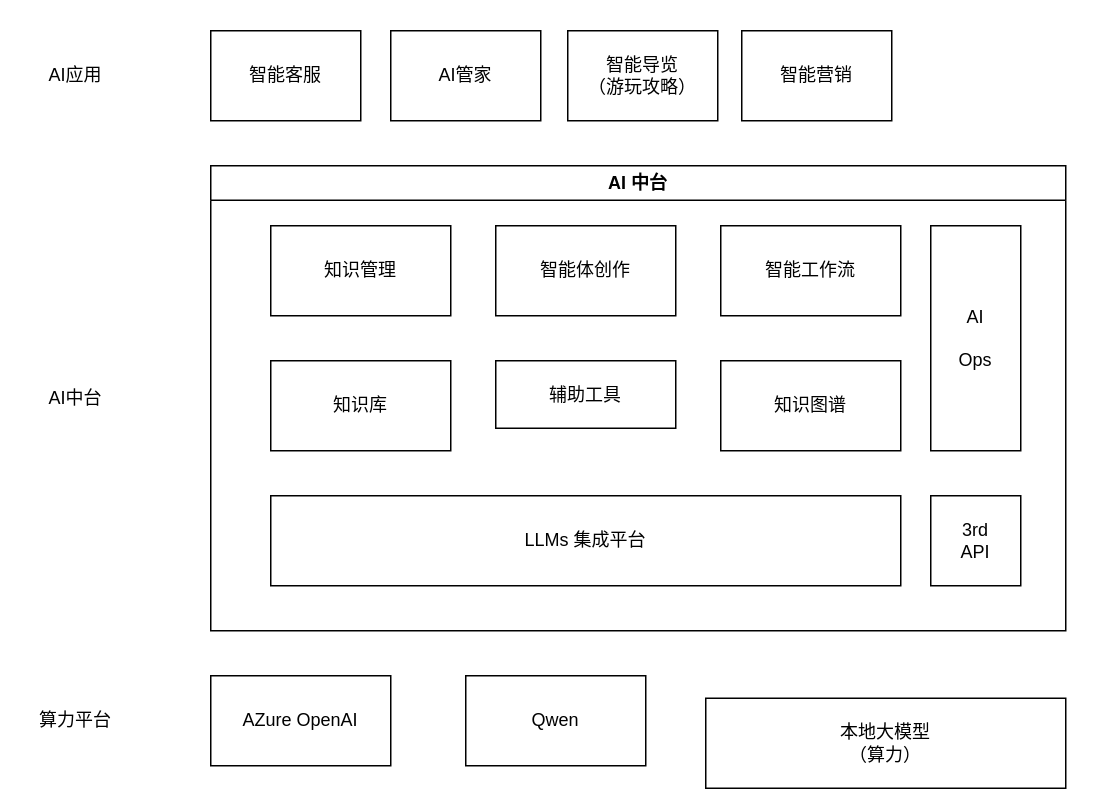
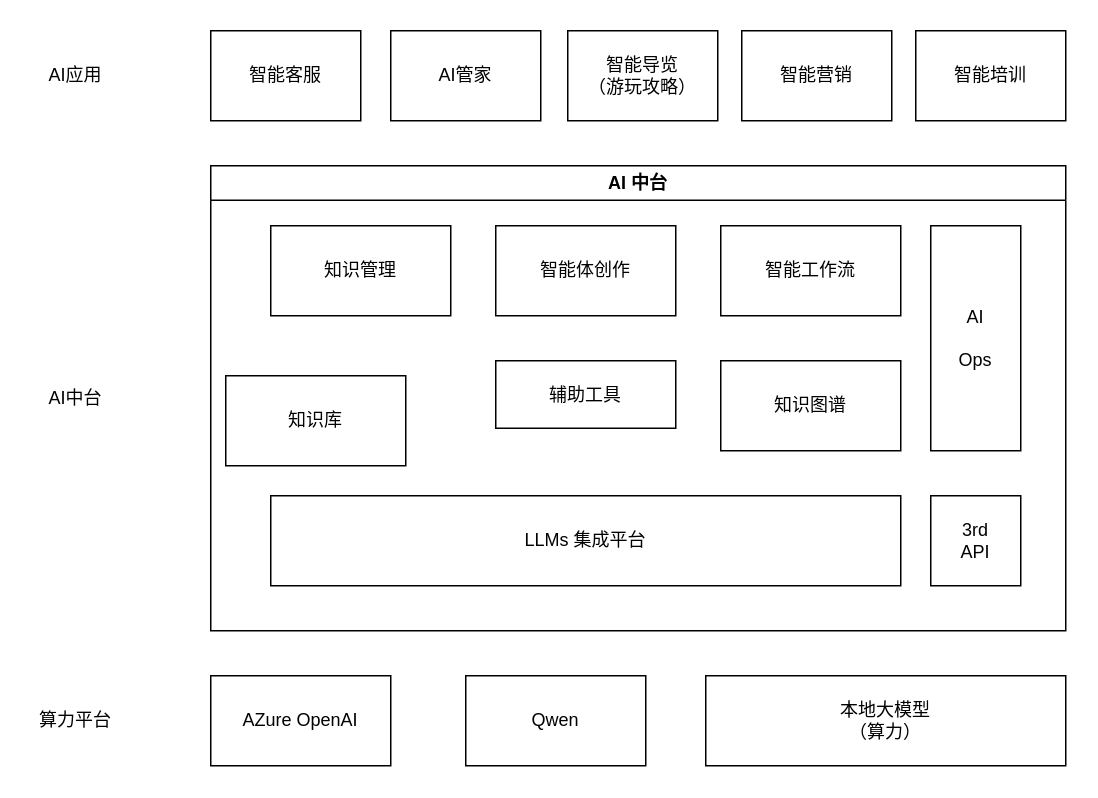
none -> (991, 76)
(361, 406) -> (316, 421)
(886, 743) -> (886, 721)
